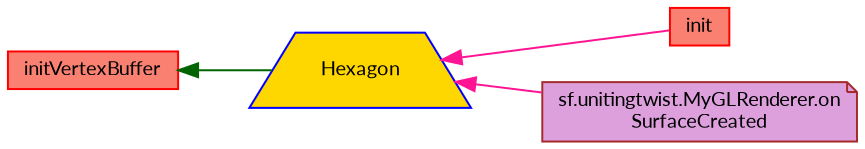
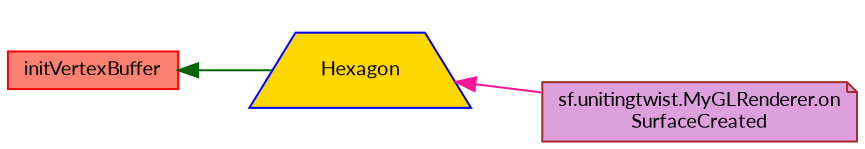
(700, 27) -> none
